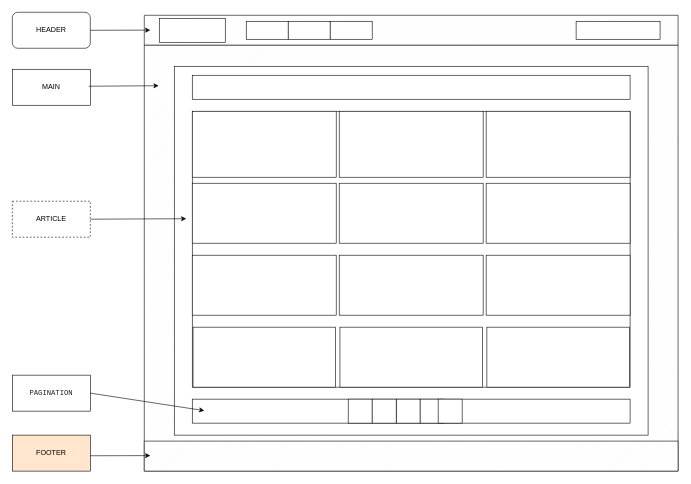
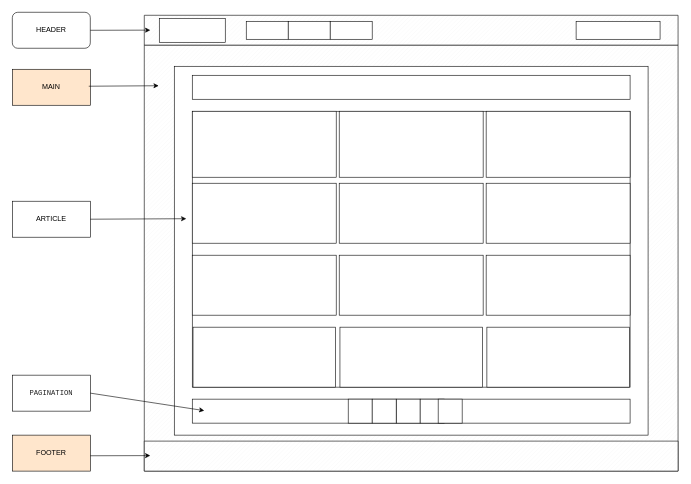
(51, 87) -> (51, 87)
(51, 219) -> (51, 219)
